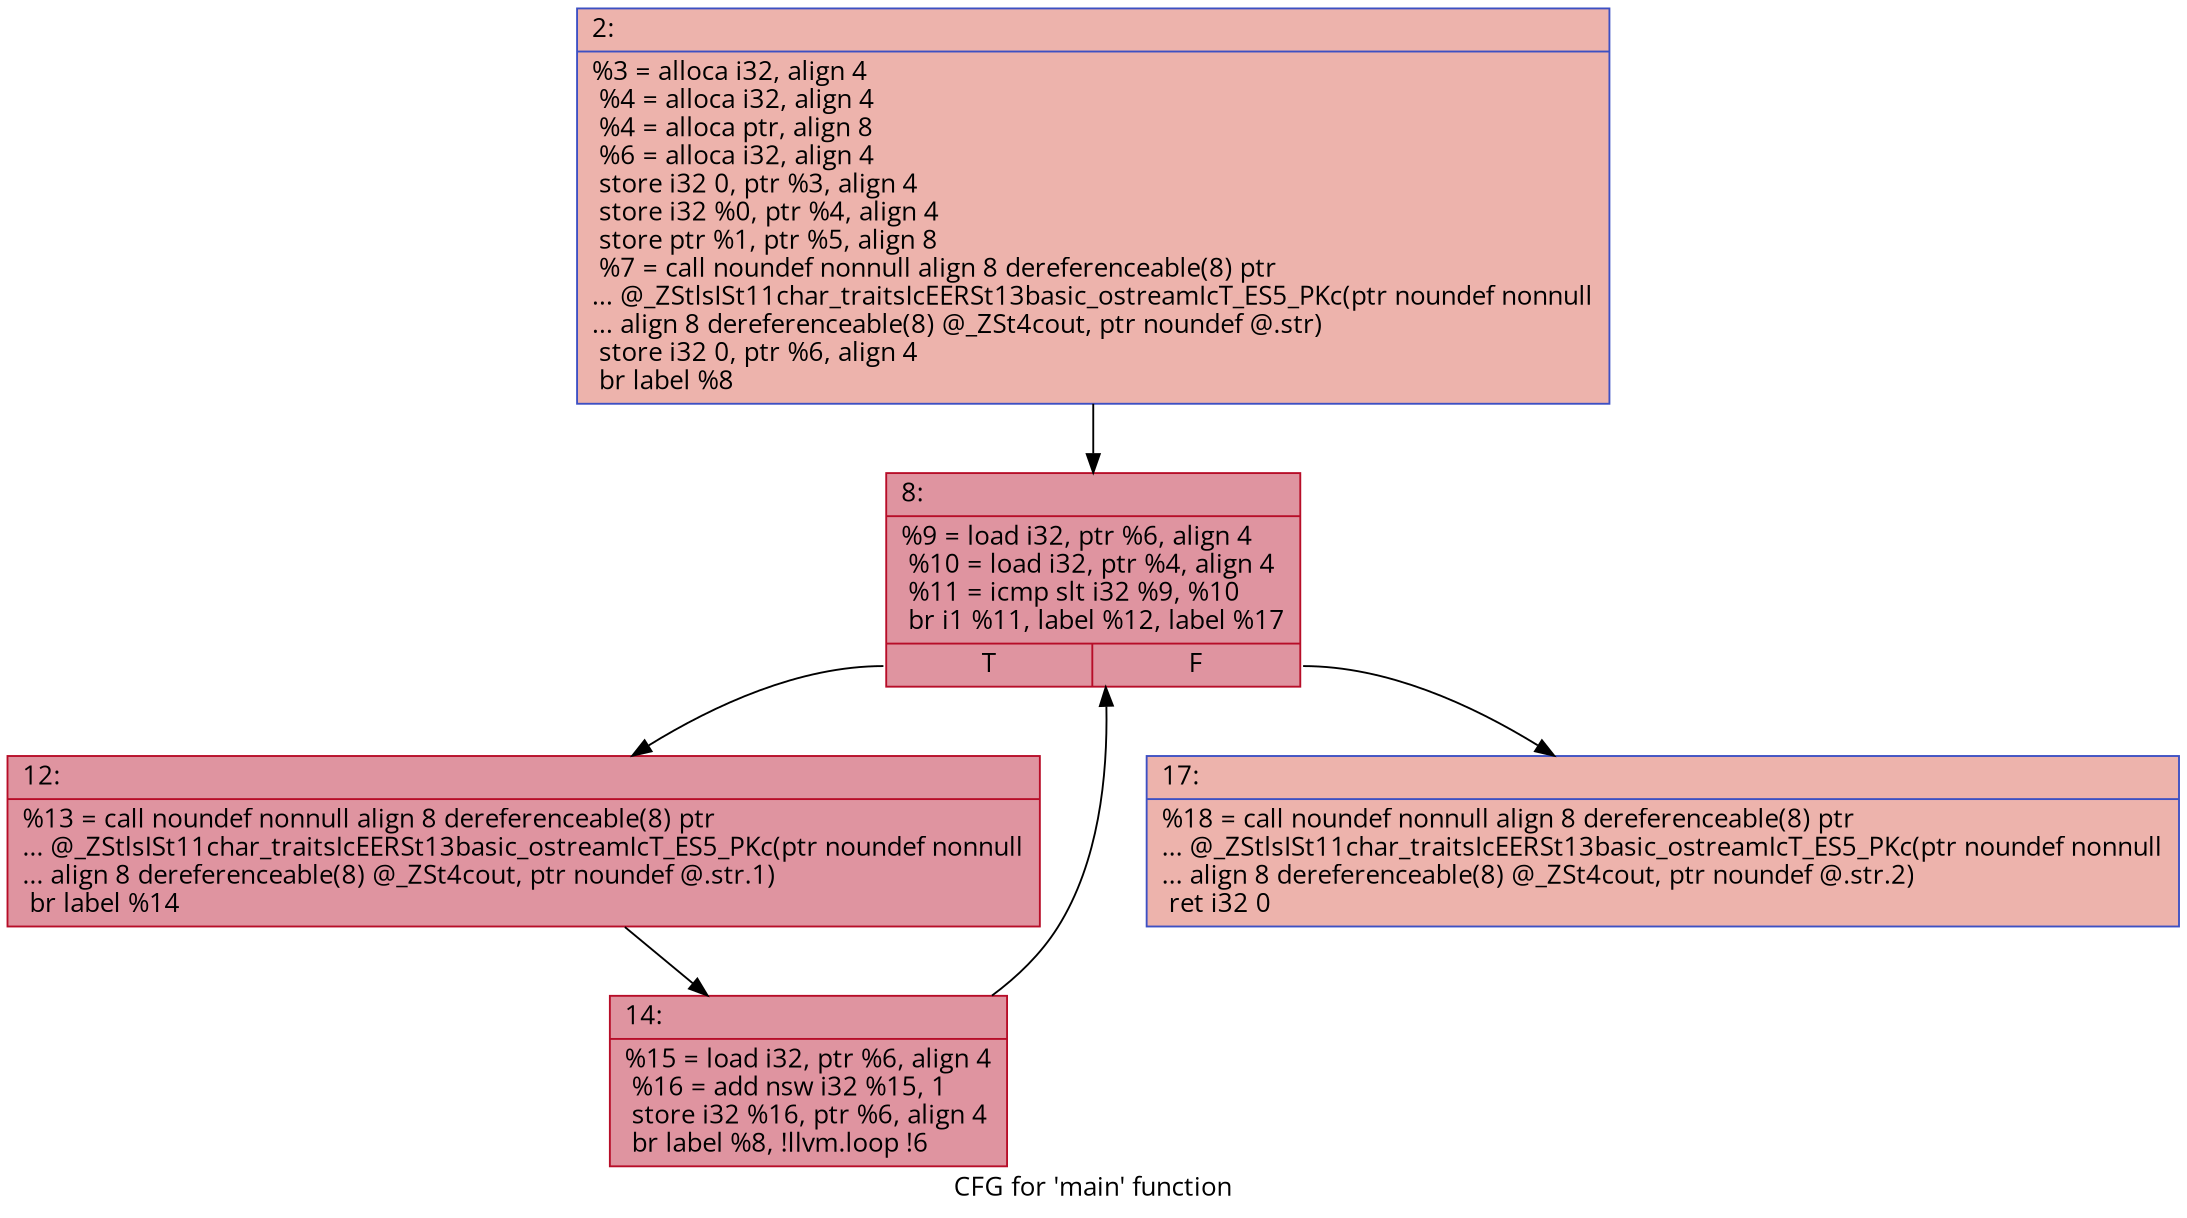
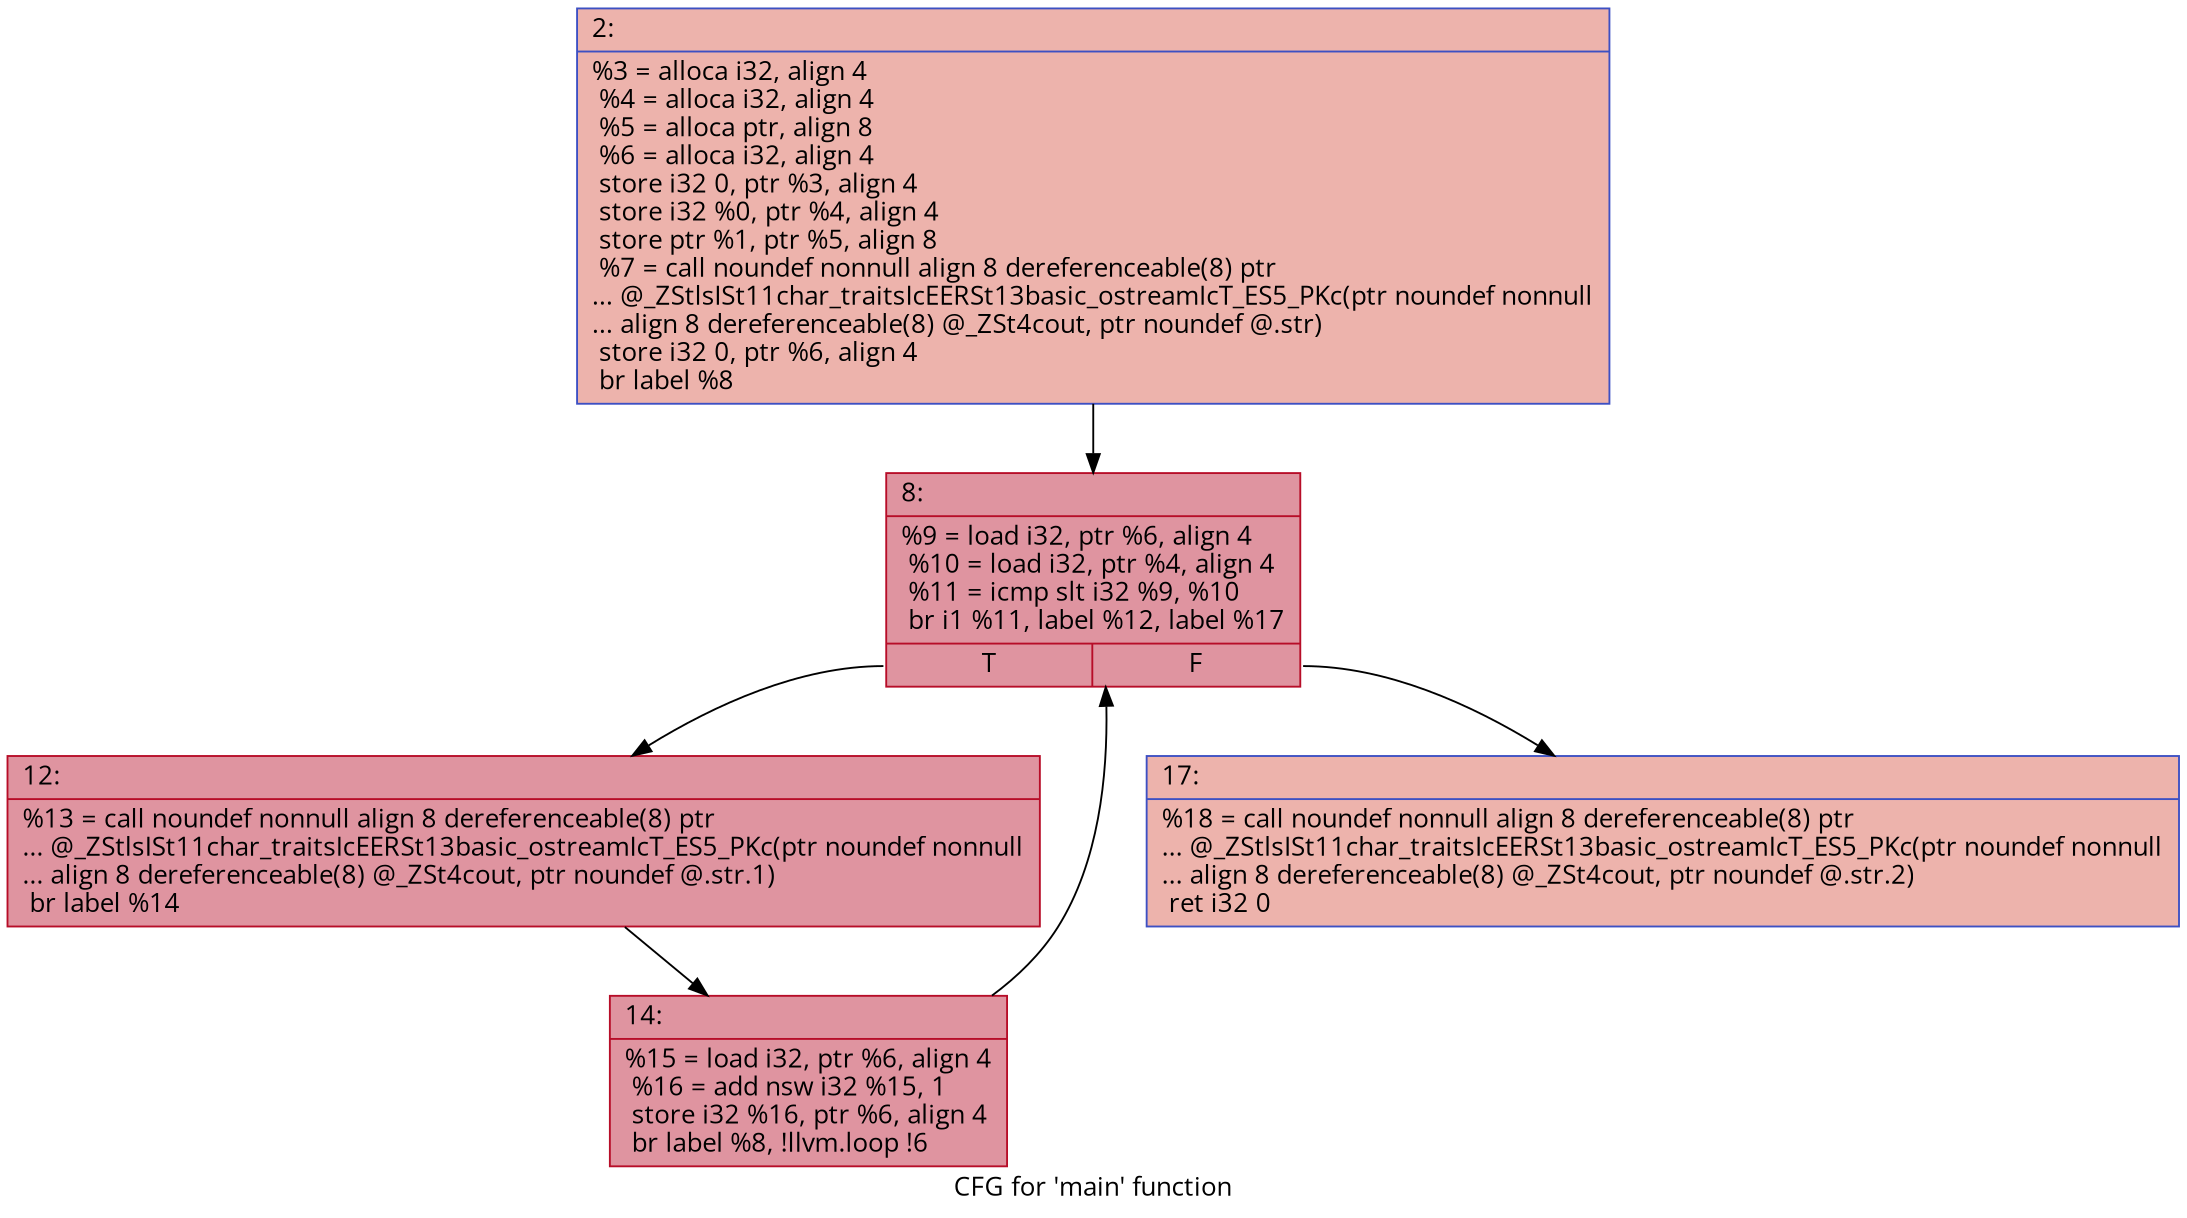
(734, 128) -> (734, 128)
